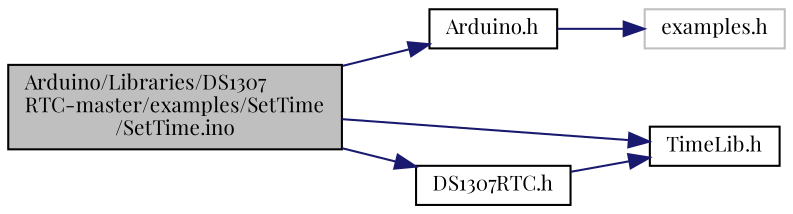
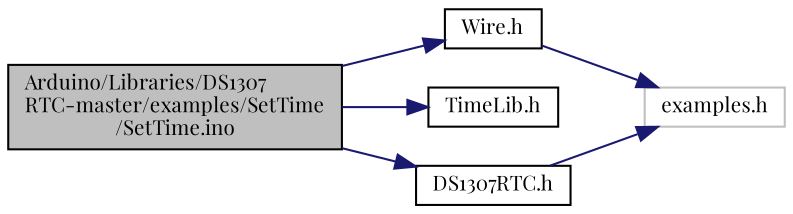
(493, 29) -> (493, 29)
(600, 167) -> (594, 150)
